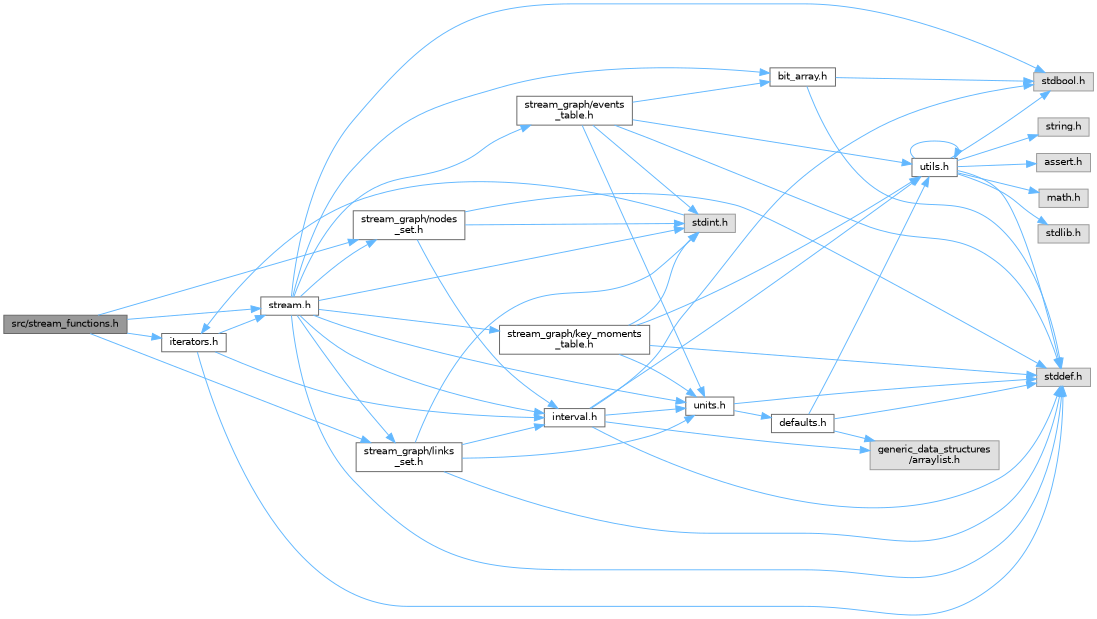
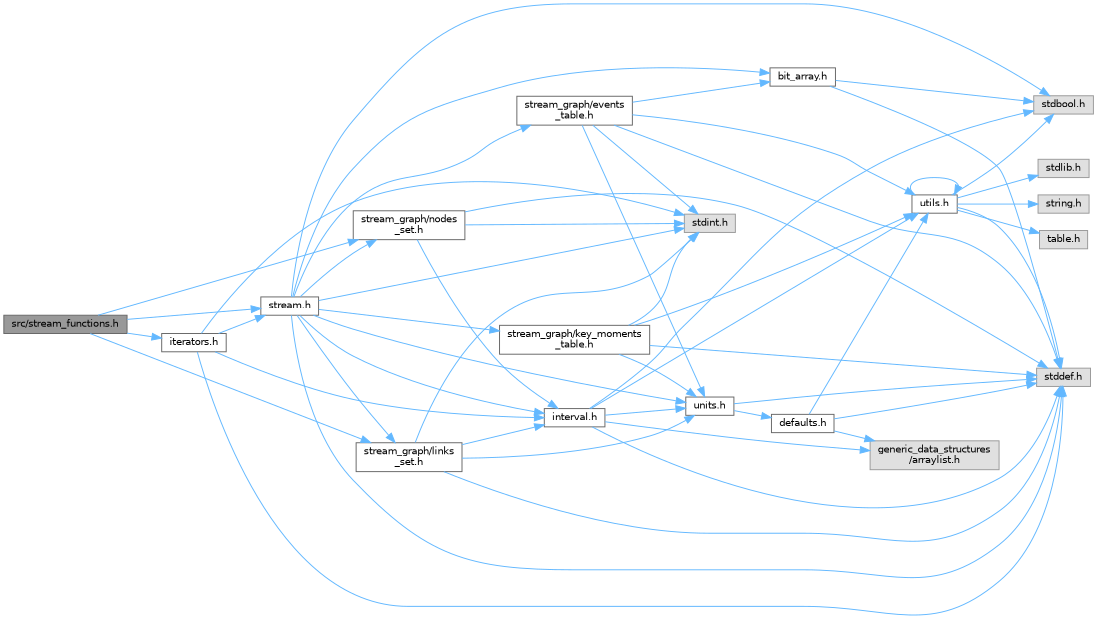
(1064, 163) -> none
(423, 186) -> (413, 187)
(1064, 198) -> (1064, 240)
